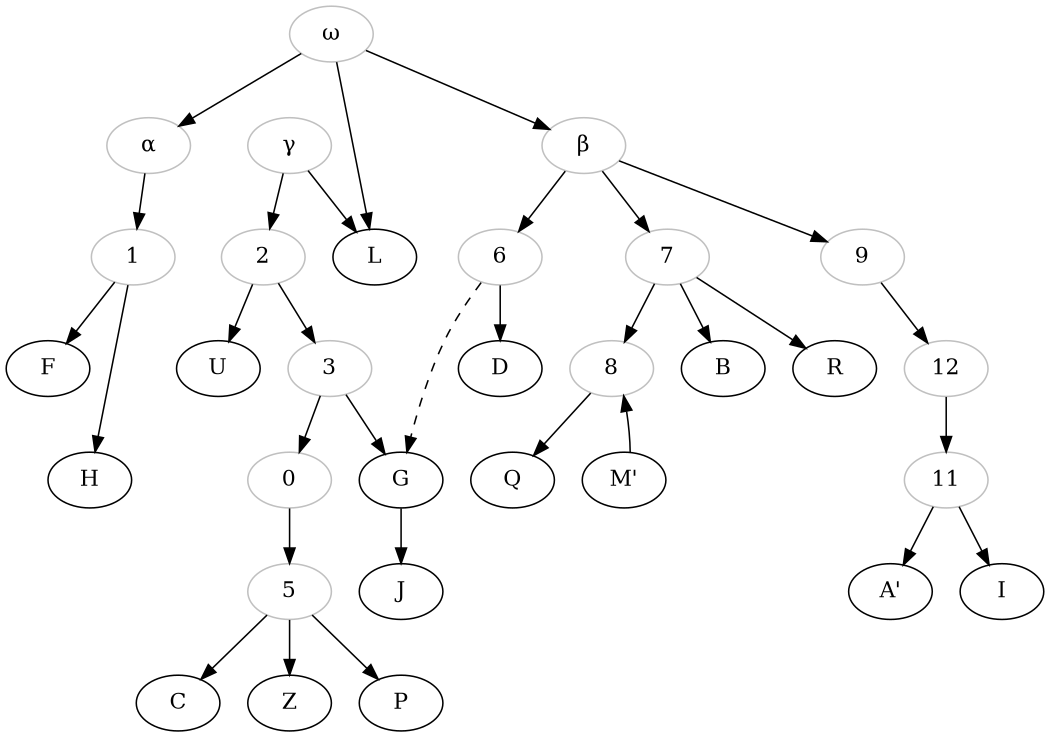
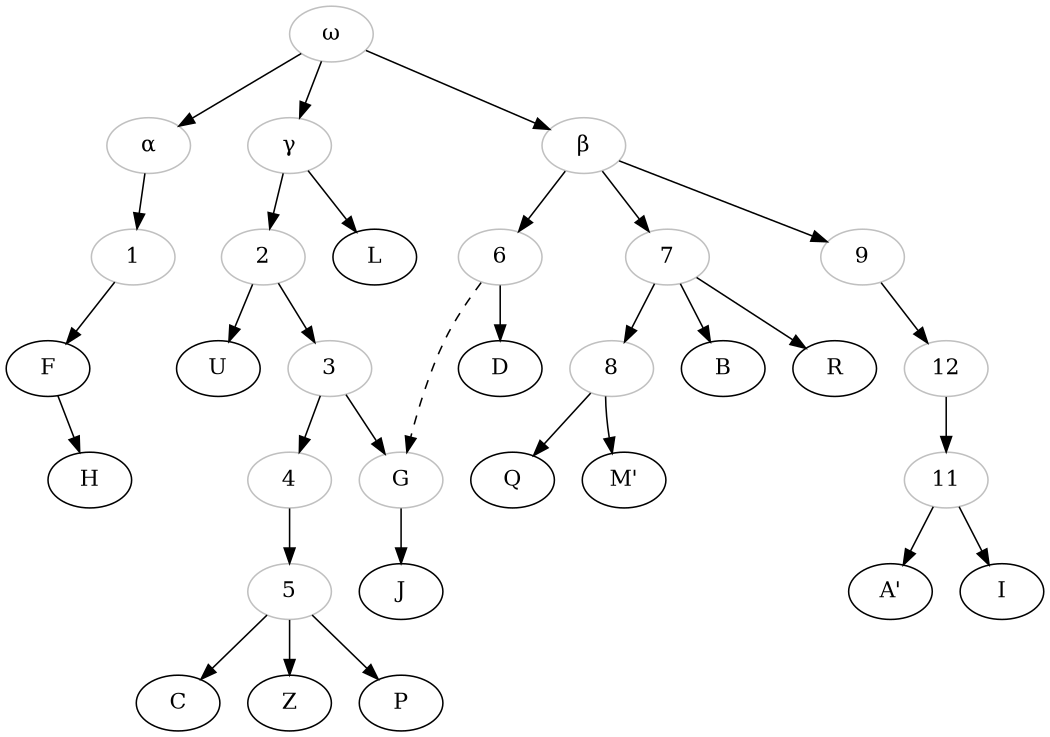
(352, 138) -> (313, 82)
(113, 361) -> (66, 417)
(629, 432) -> (607, 417)
(290, 480) -> (290, 480)
(401, 480) -> (401, 480)
